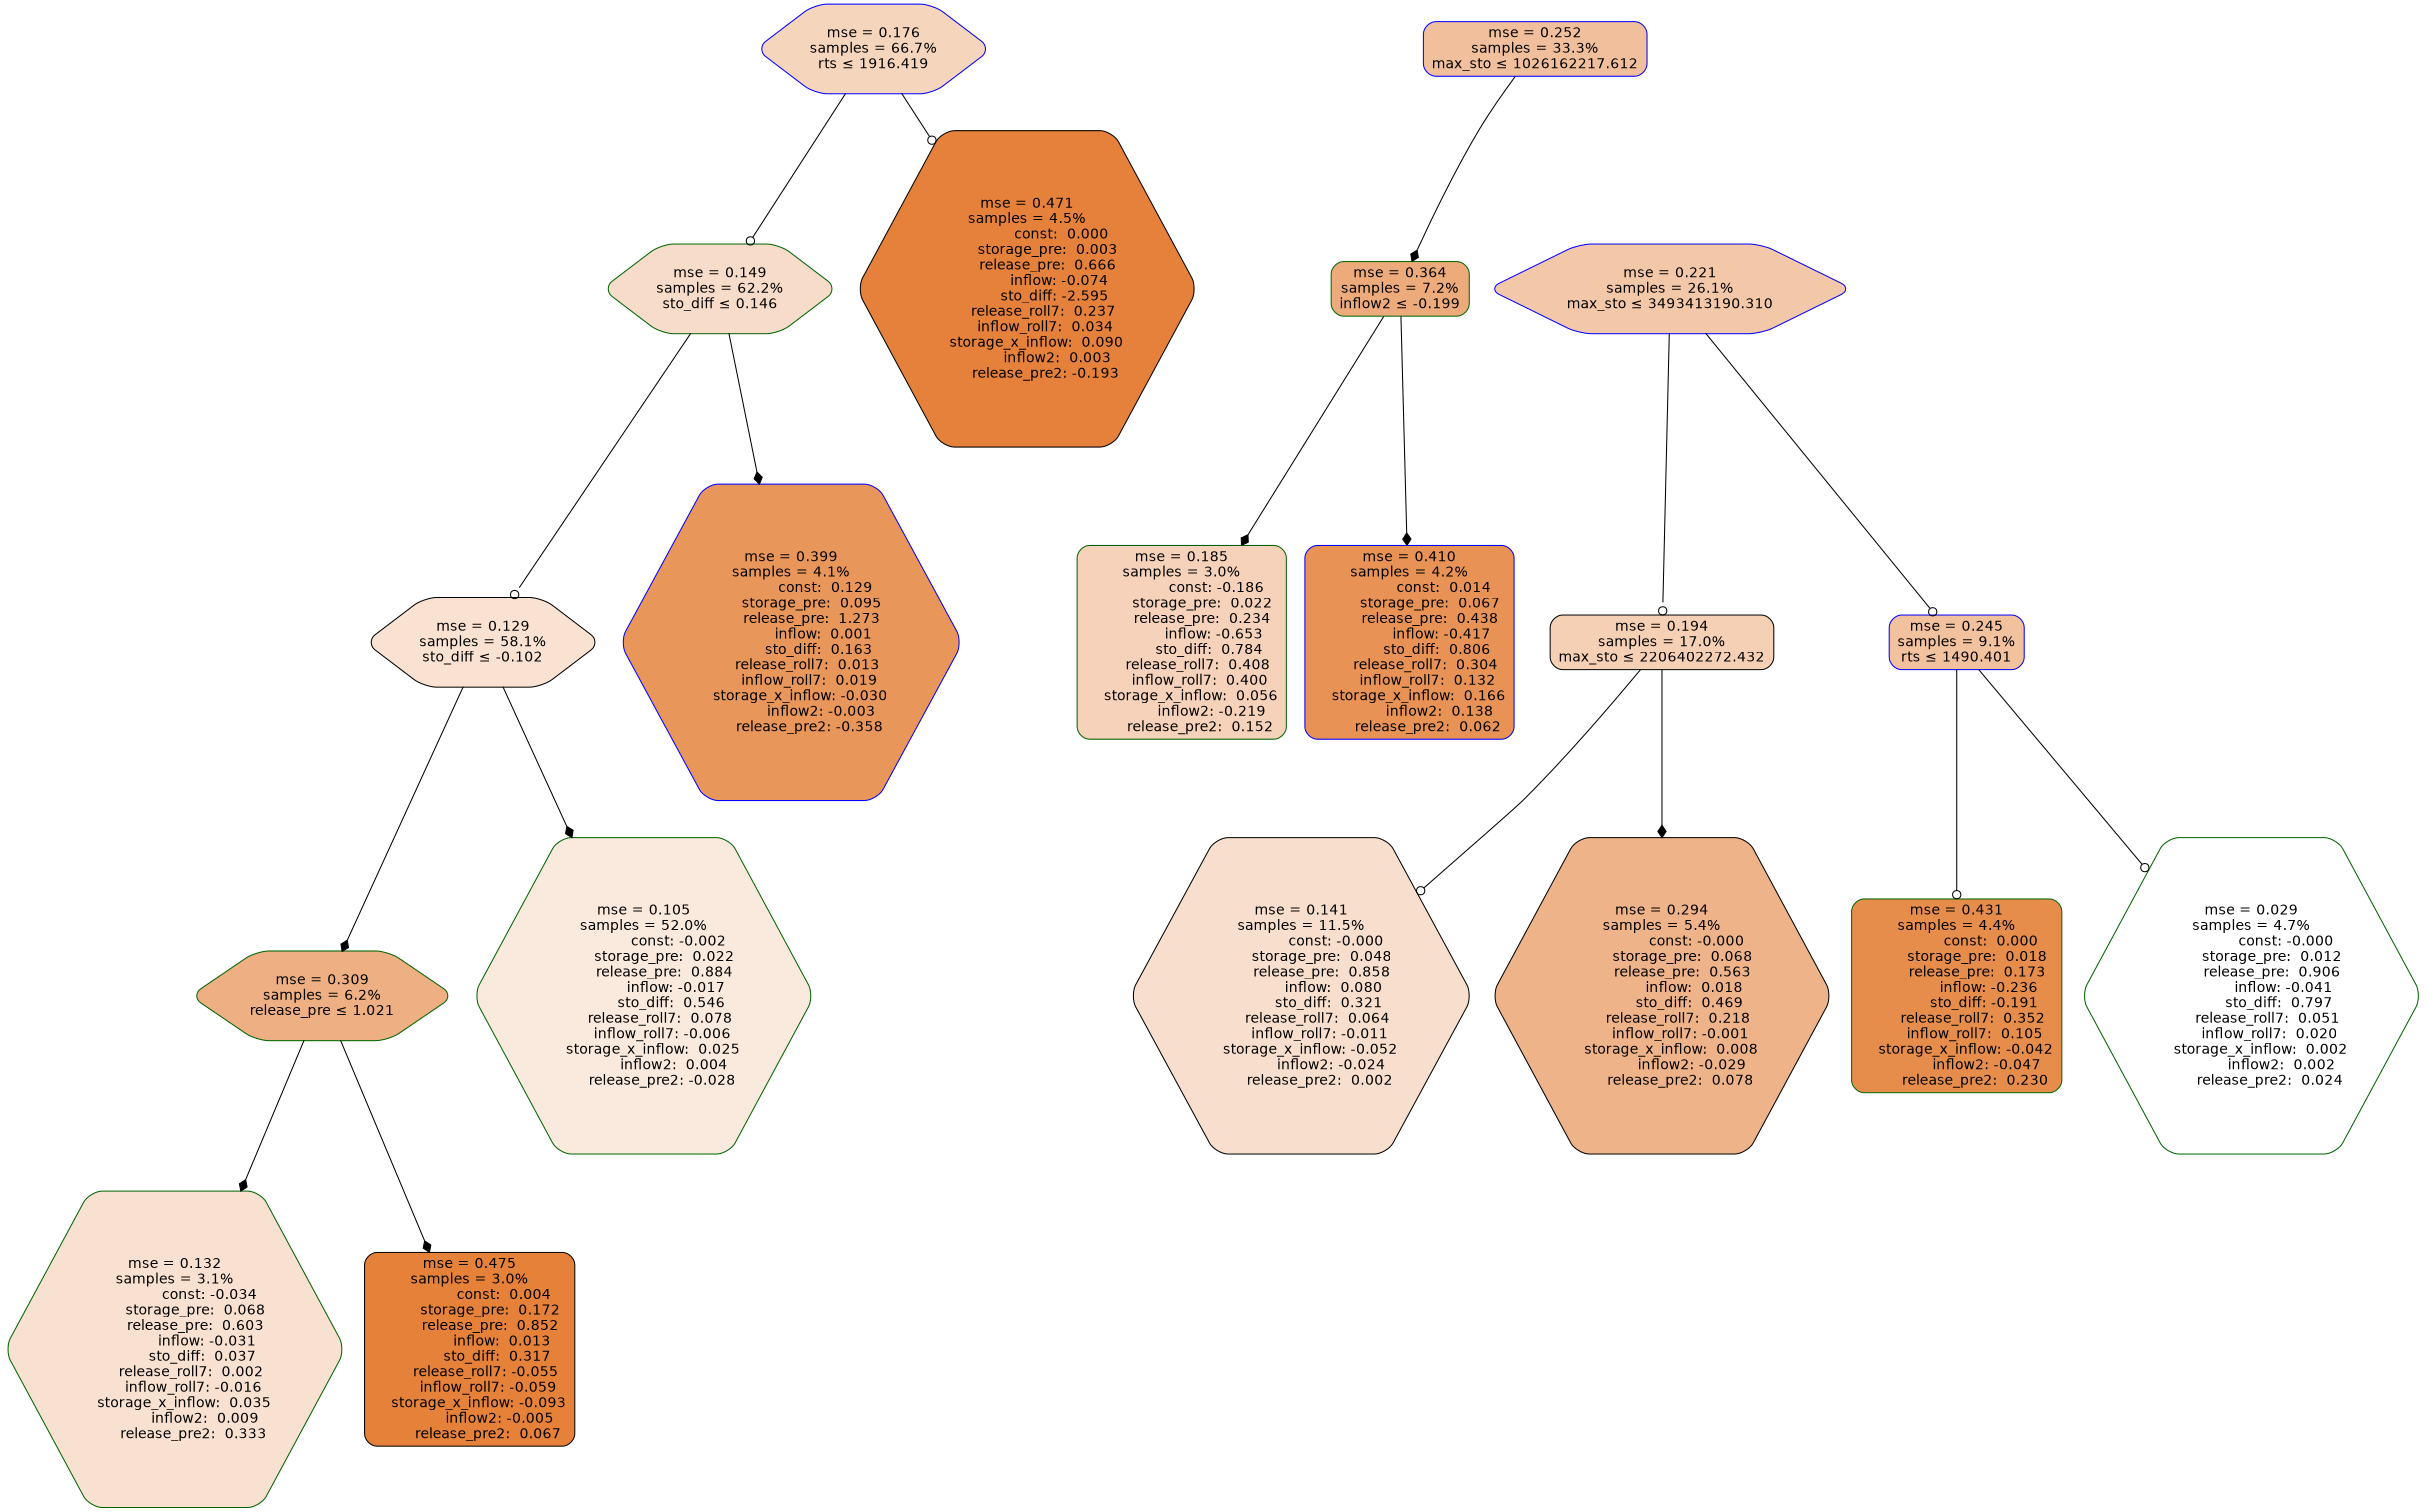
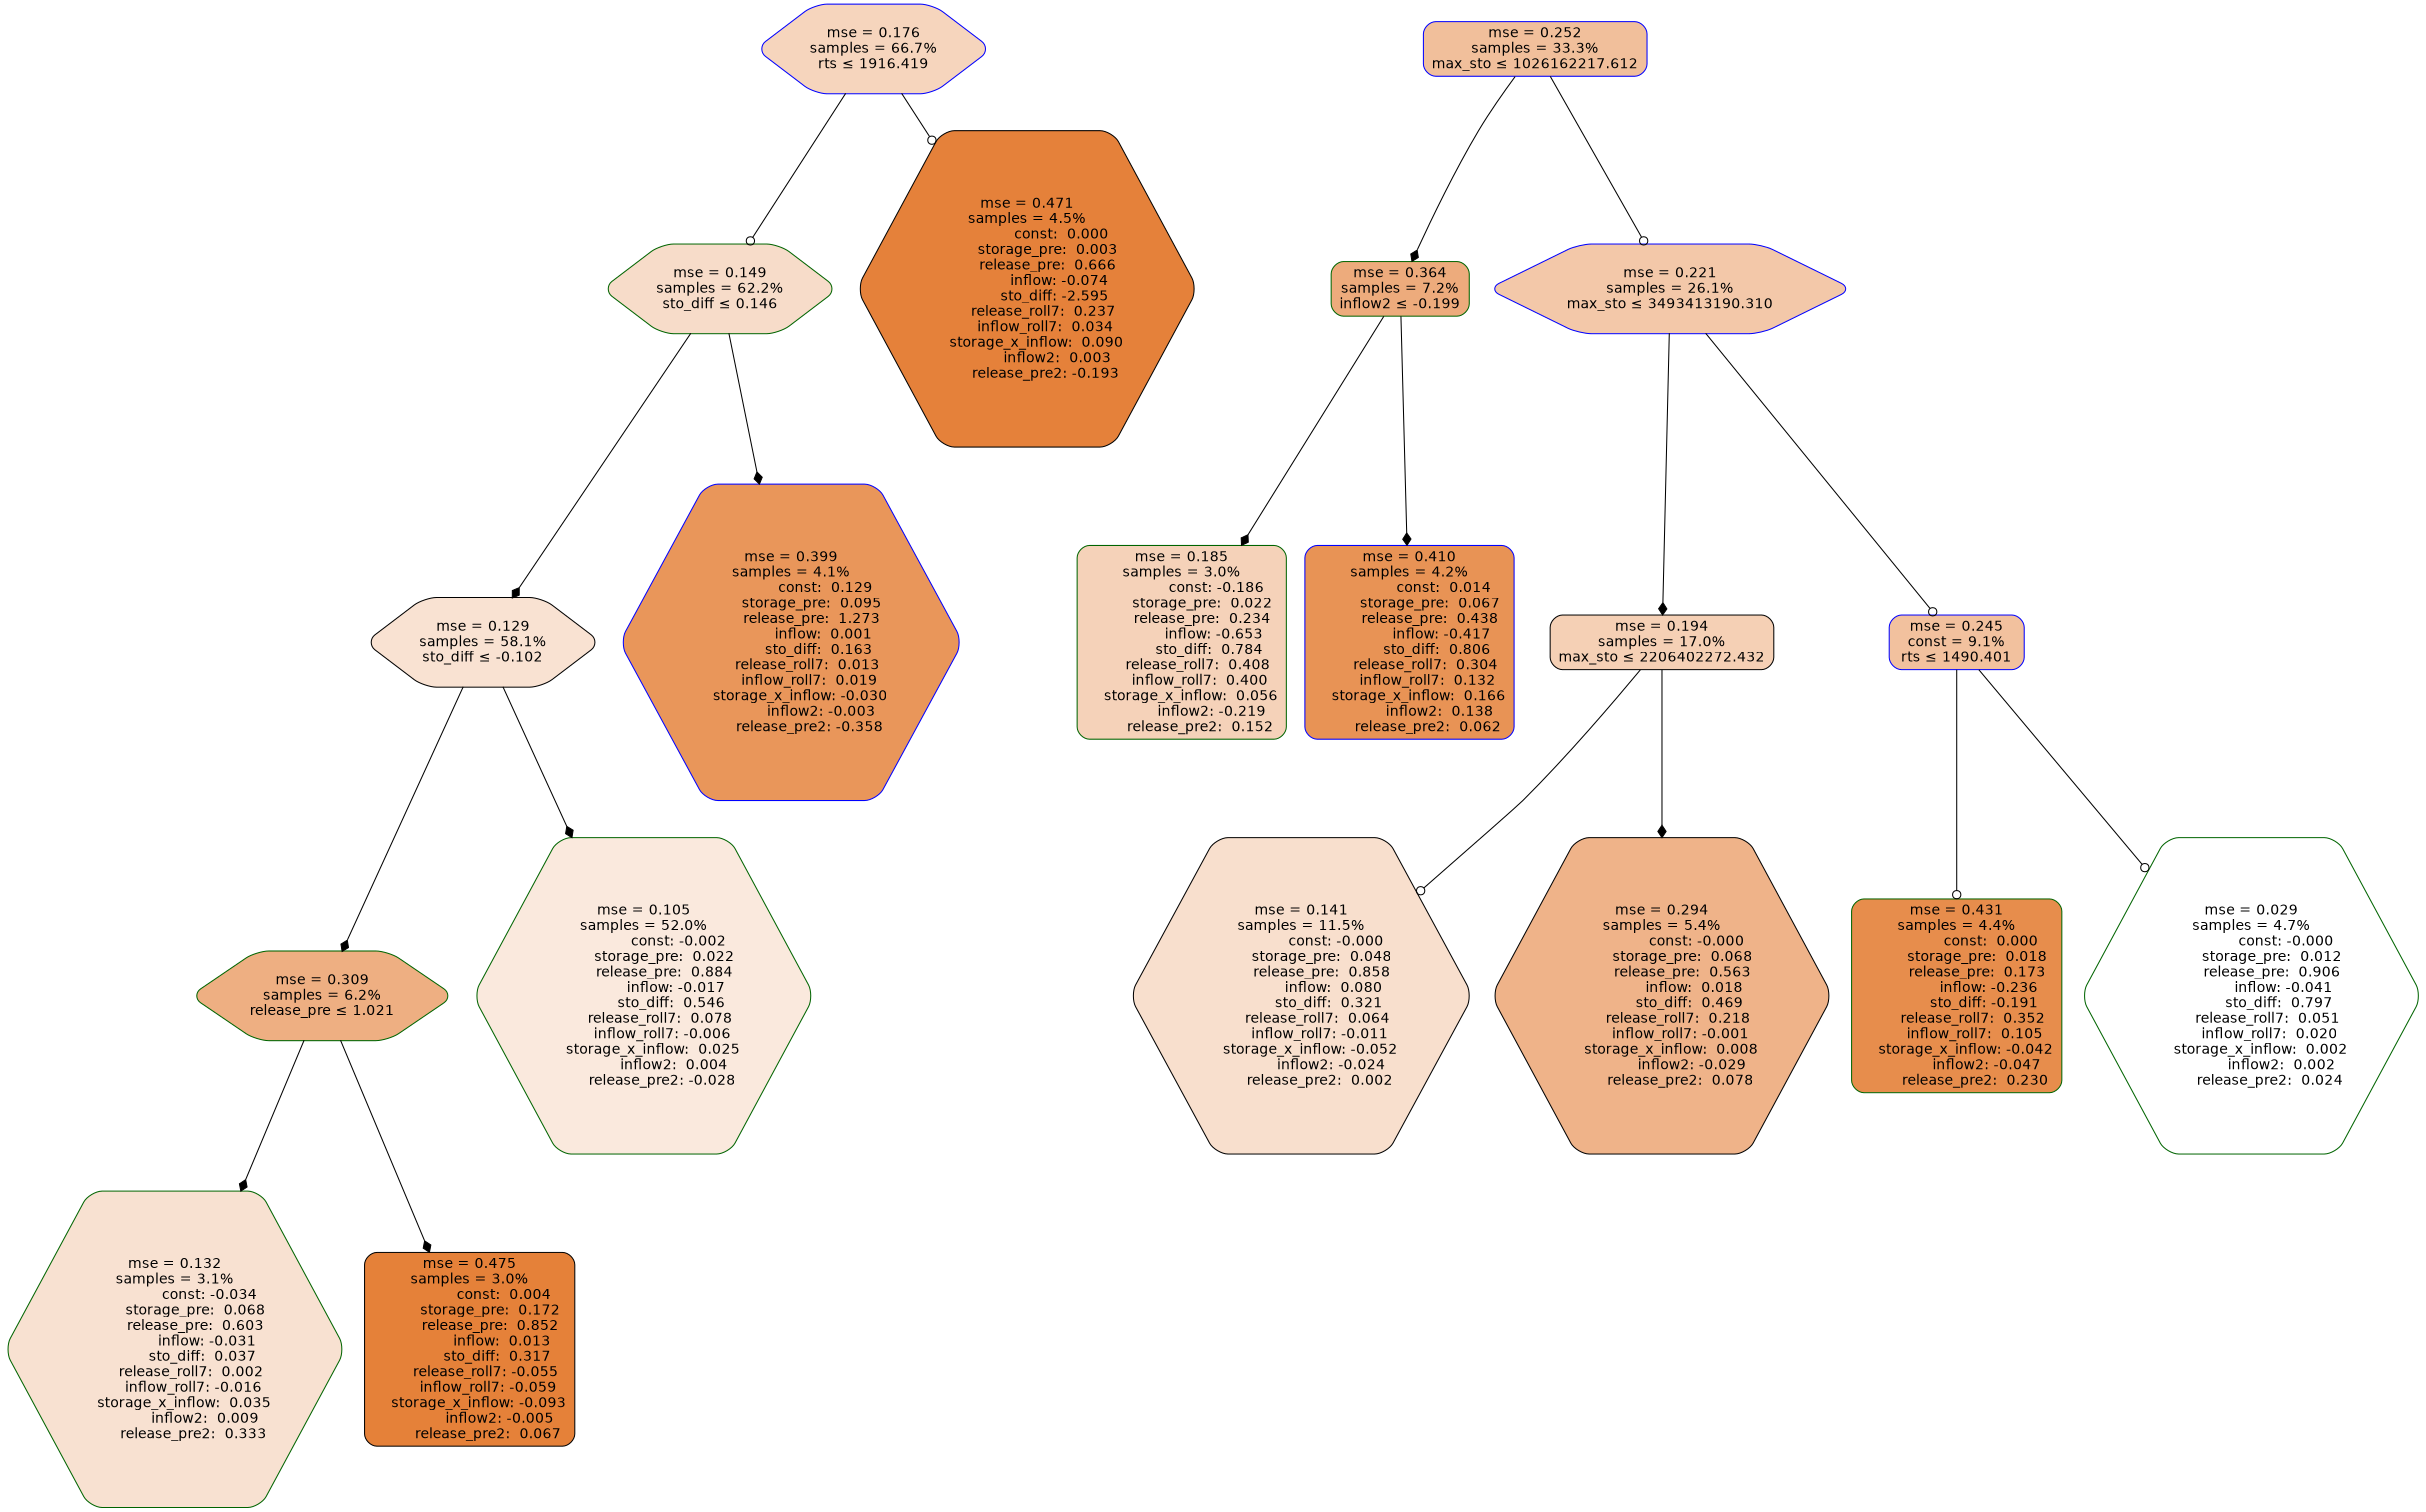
none -> (1596, 157)
(605, 460) -> (605, 460)
(1666, 468) -> (1666, 468)
(1957, 642) -> (1957, 642)
